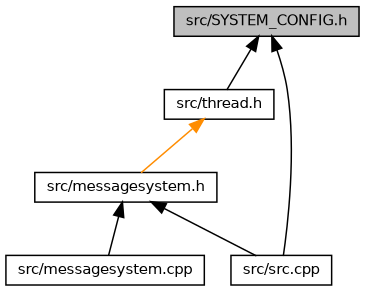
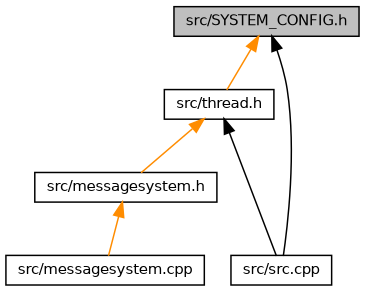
(239, 70) -> (239, 70)
(210, 232) -> (253, 194)
(114, 236) -> (114, 236)
